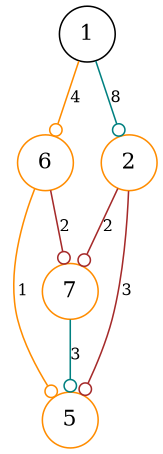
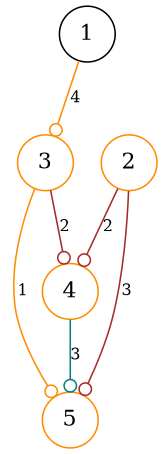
(106, 92) -> none
(45, 163) -> (45, 163)
(70, 291) -> (70, 291)
